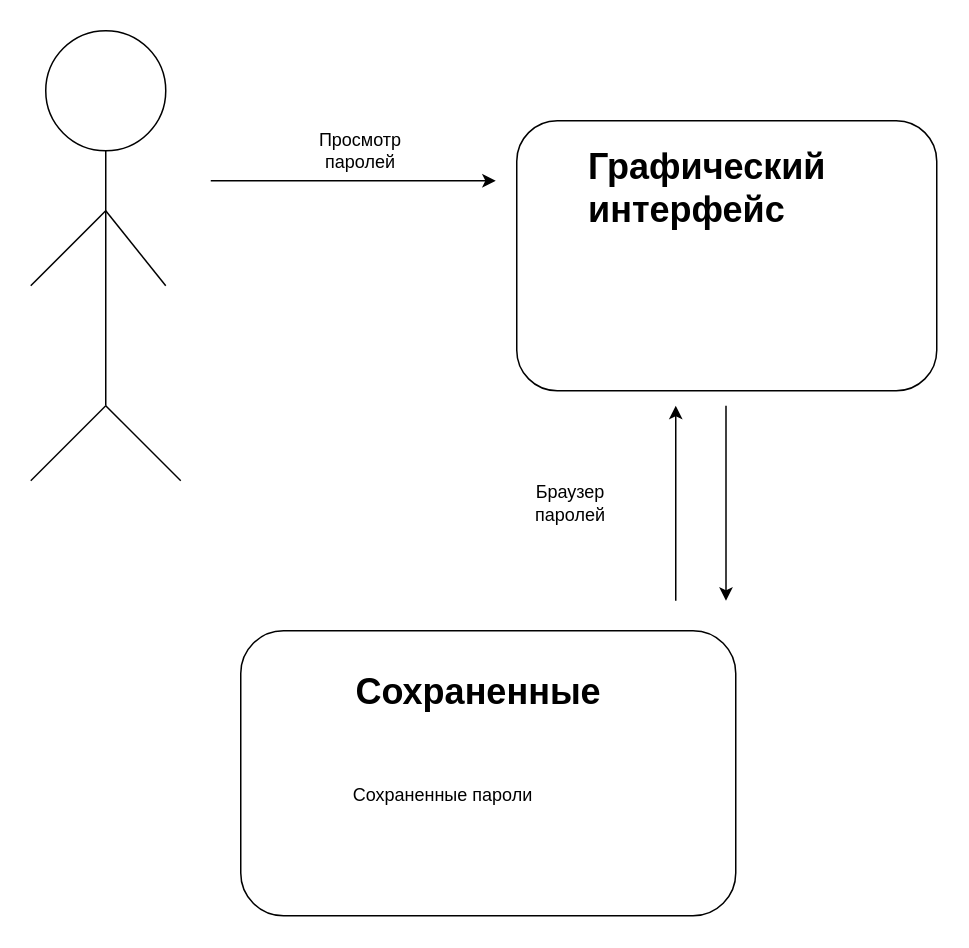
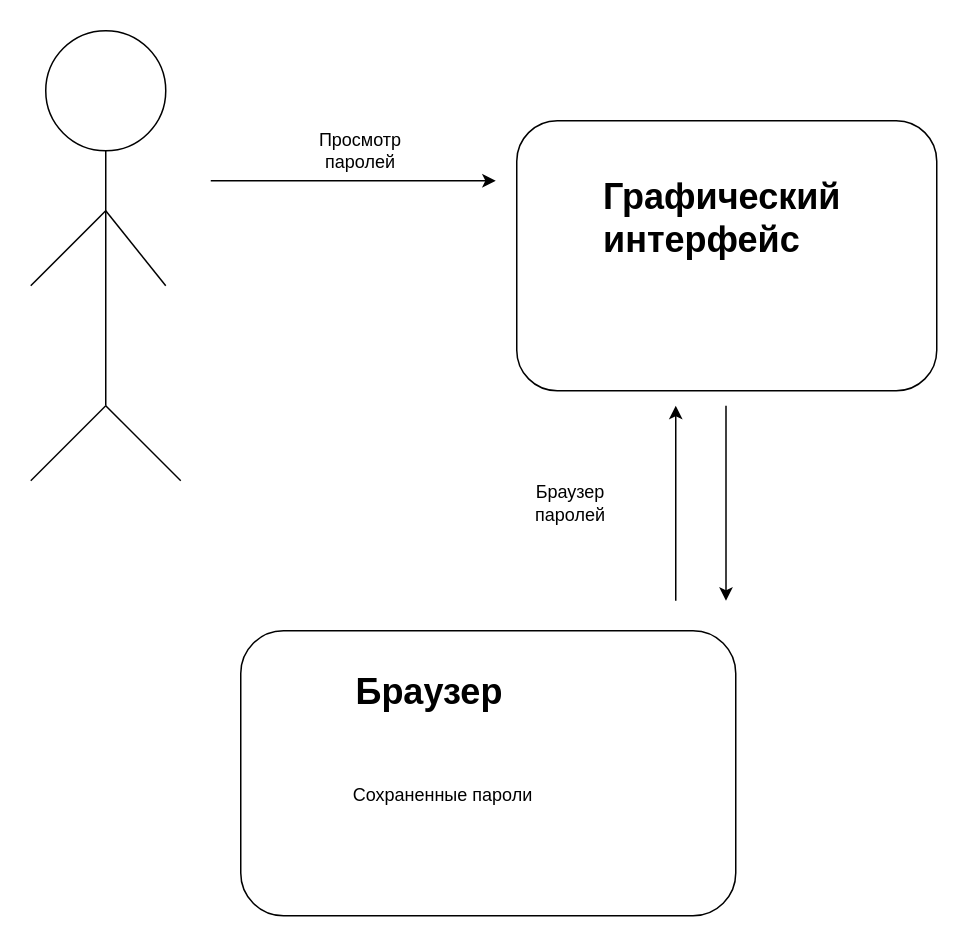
(721, 226) -> (736, 256)
(412, 682) -> (392, 682)
